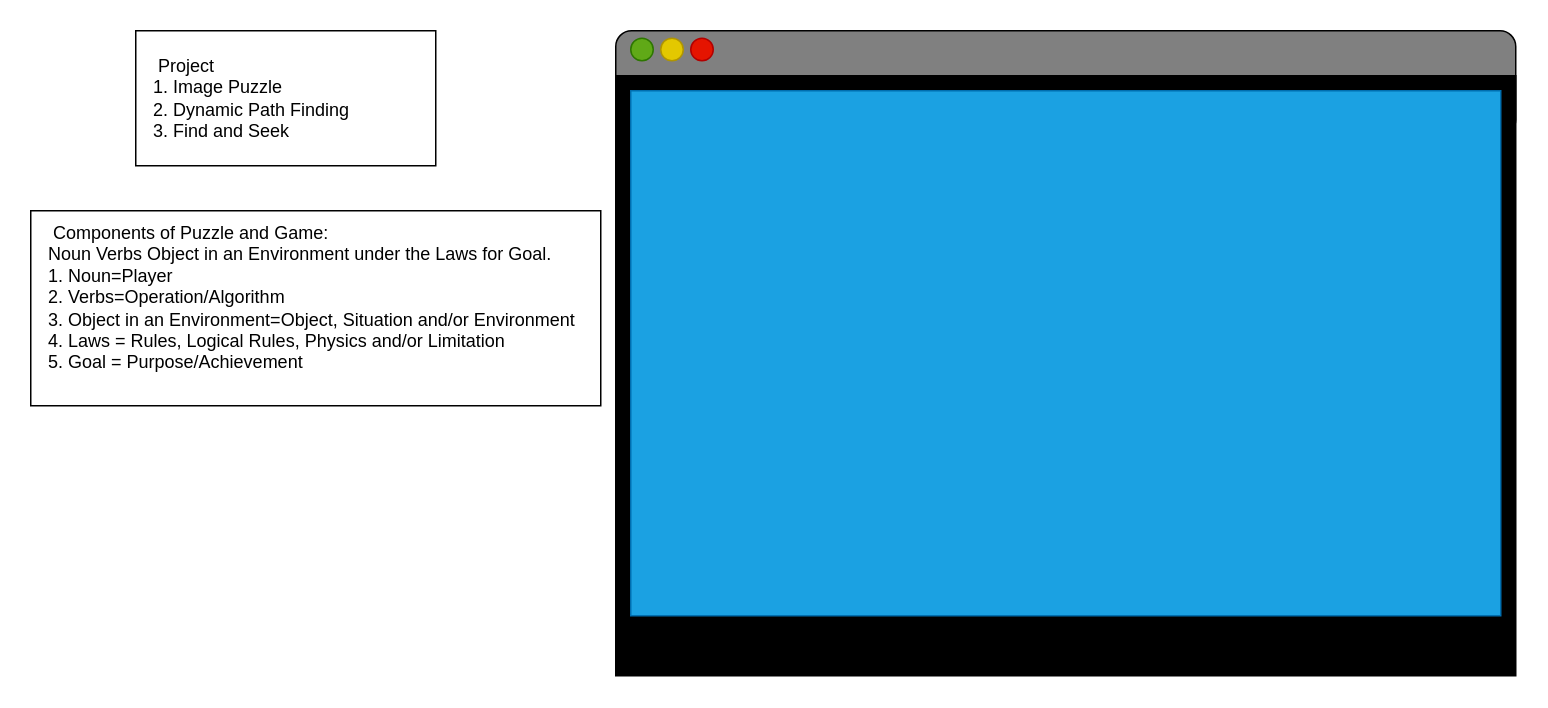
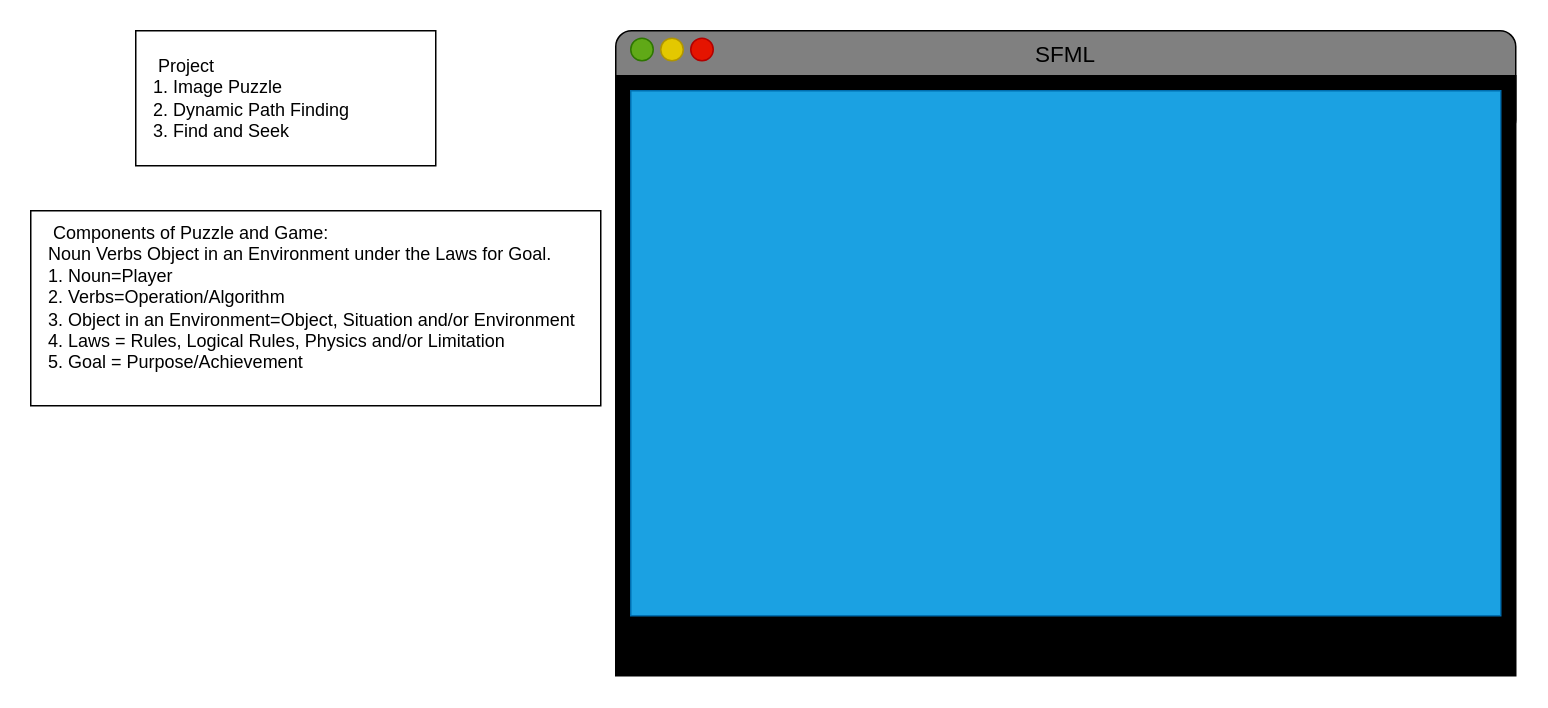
none -> (1066, 53)
